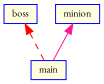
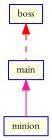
(61, 47) -> (26, 103)
